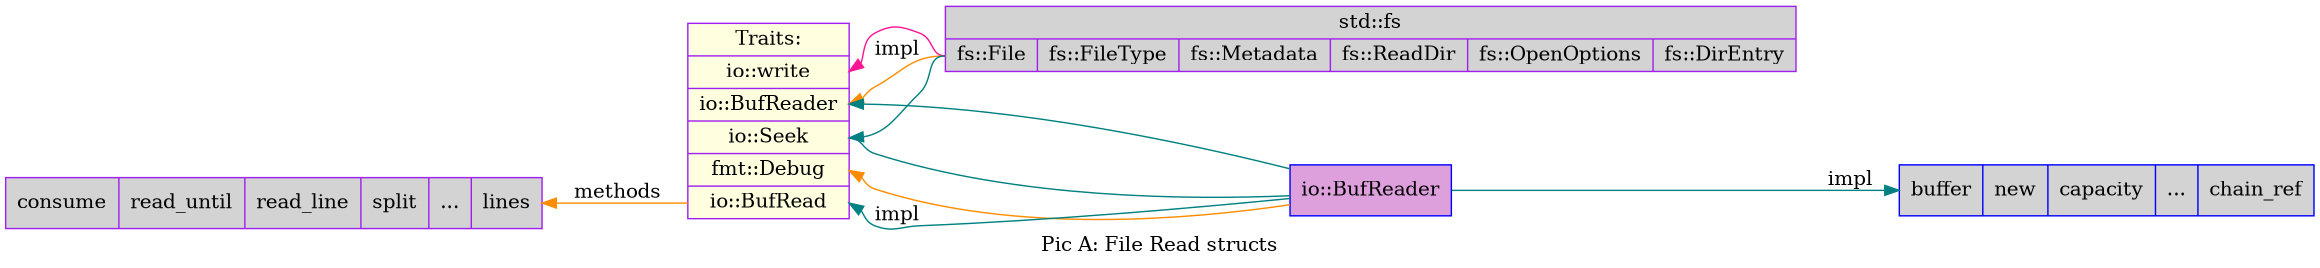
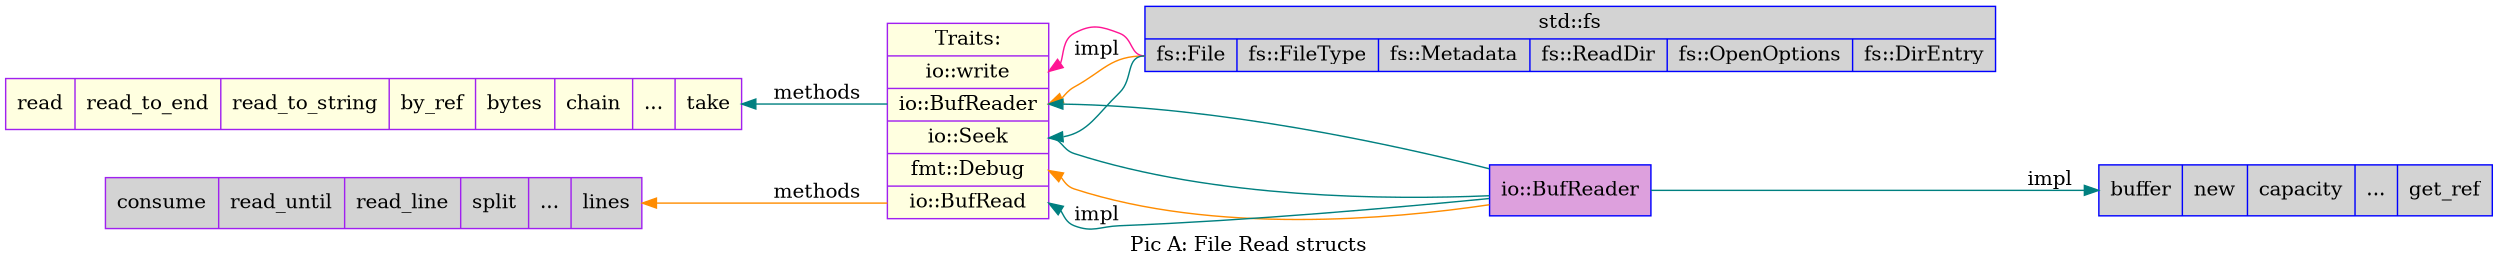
(1371, 39) -> (1570, 39)
none -> (374, 104)
(2256, 190) -> (2445, 190)
